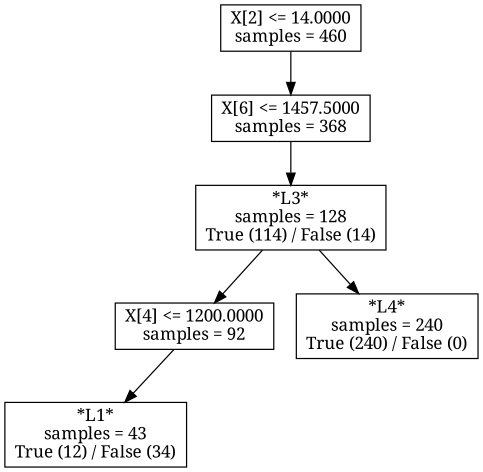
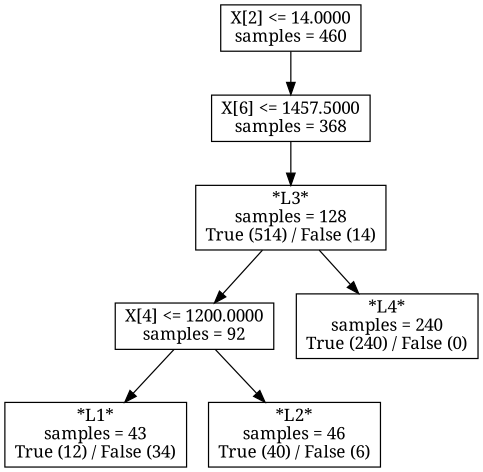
(291, 218) -> (291, 218)
none -> (294, 435)
